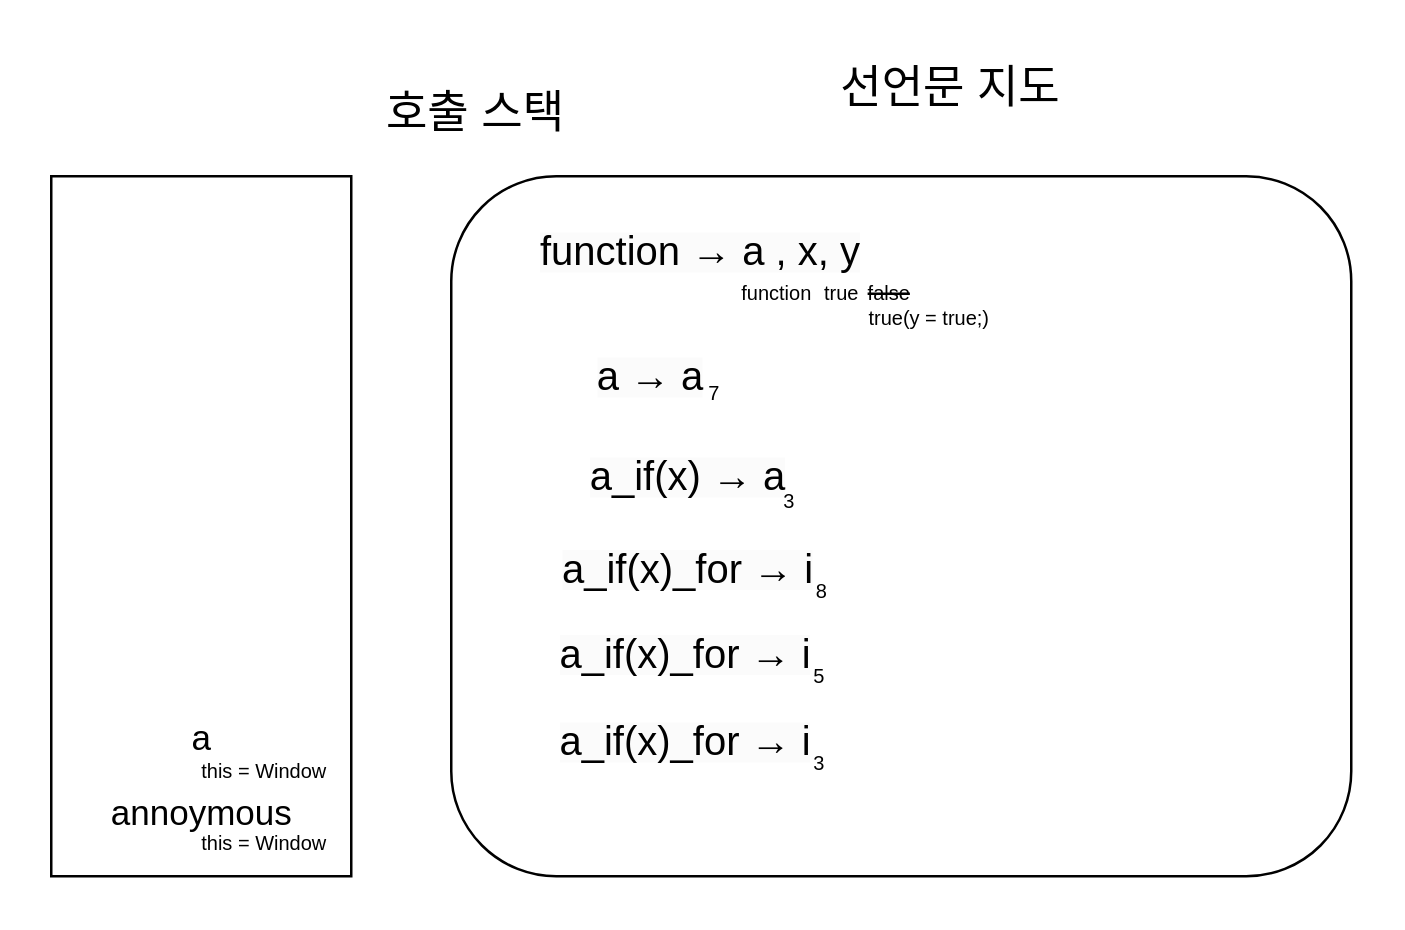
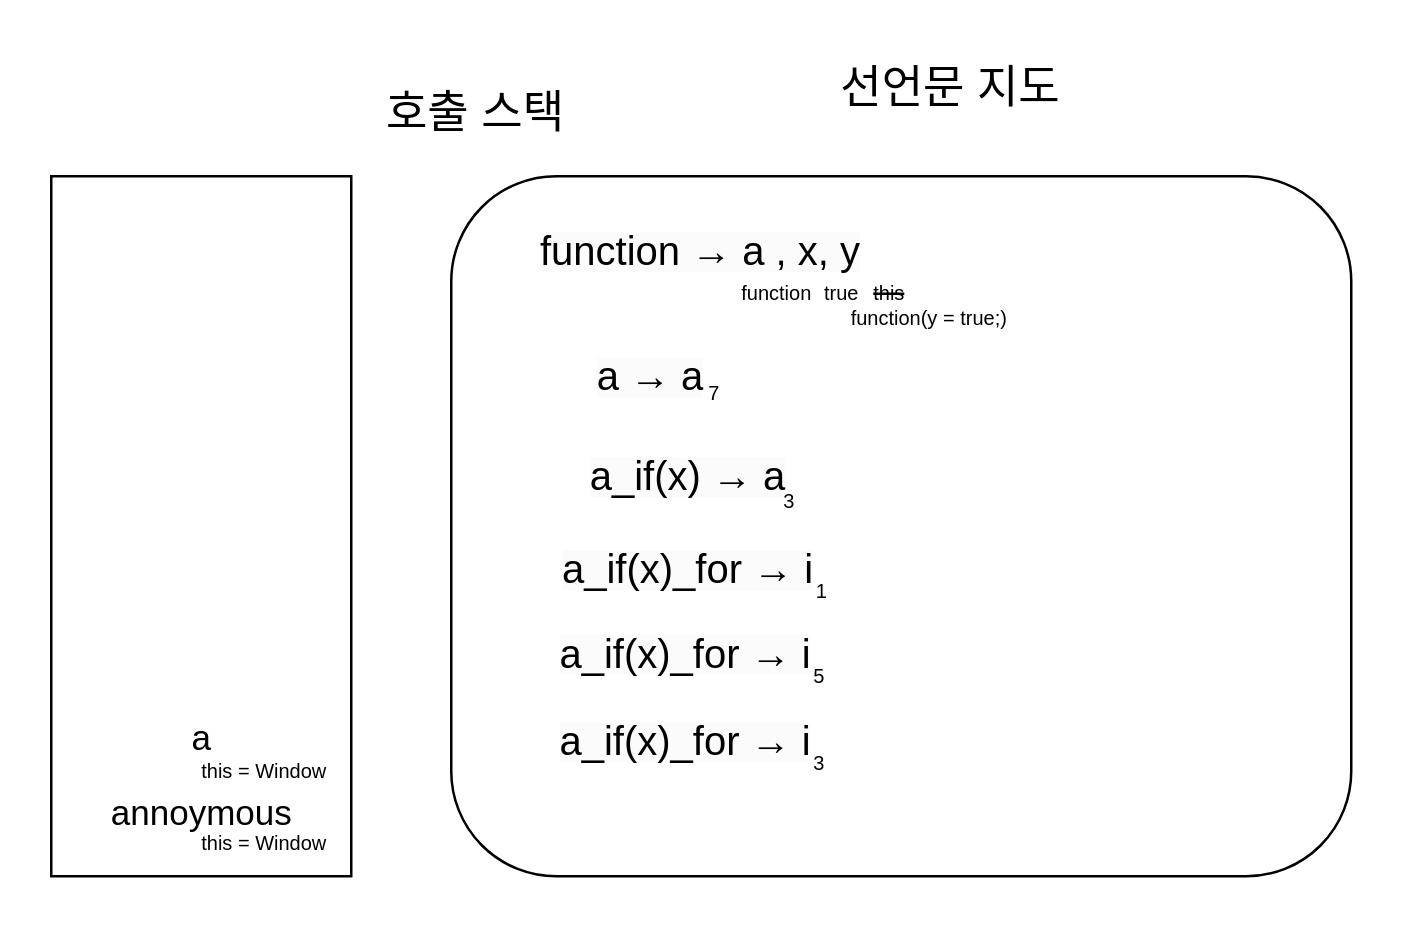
(890, 289) -> (890, 289)
(930, 314) -> (930, 314)
(823, 591) -> (823, 591)
